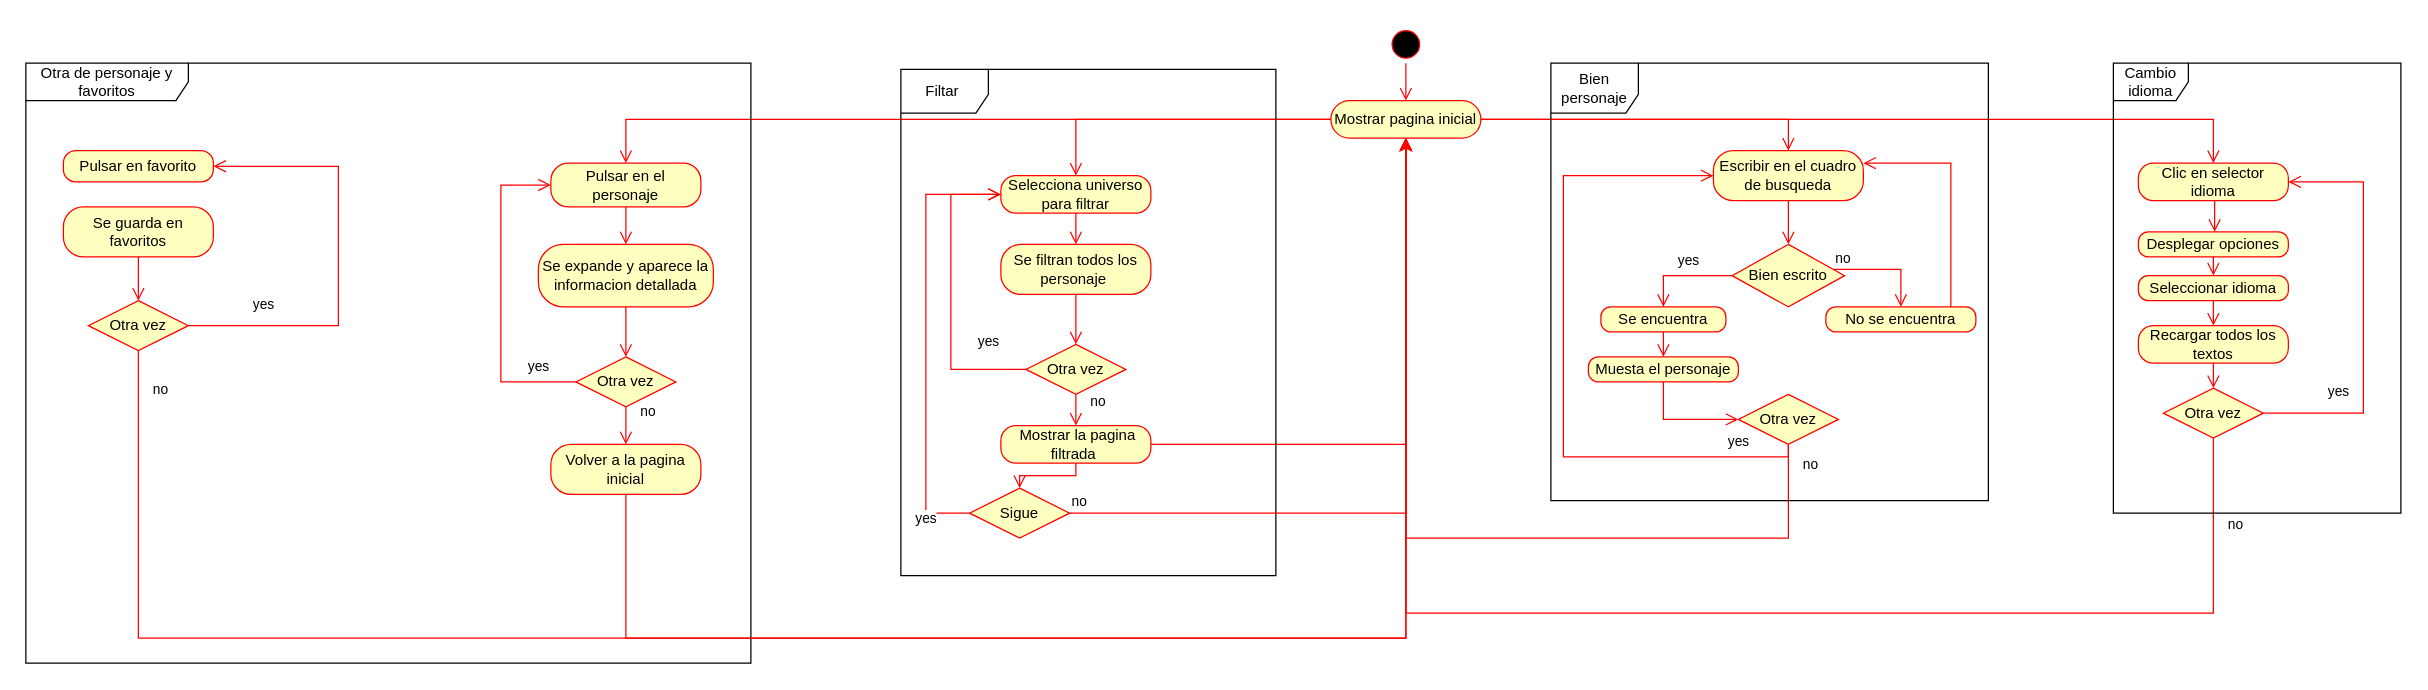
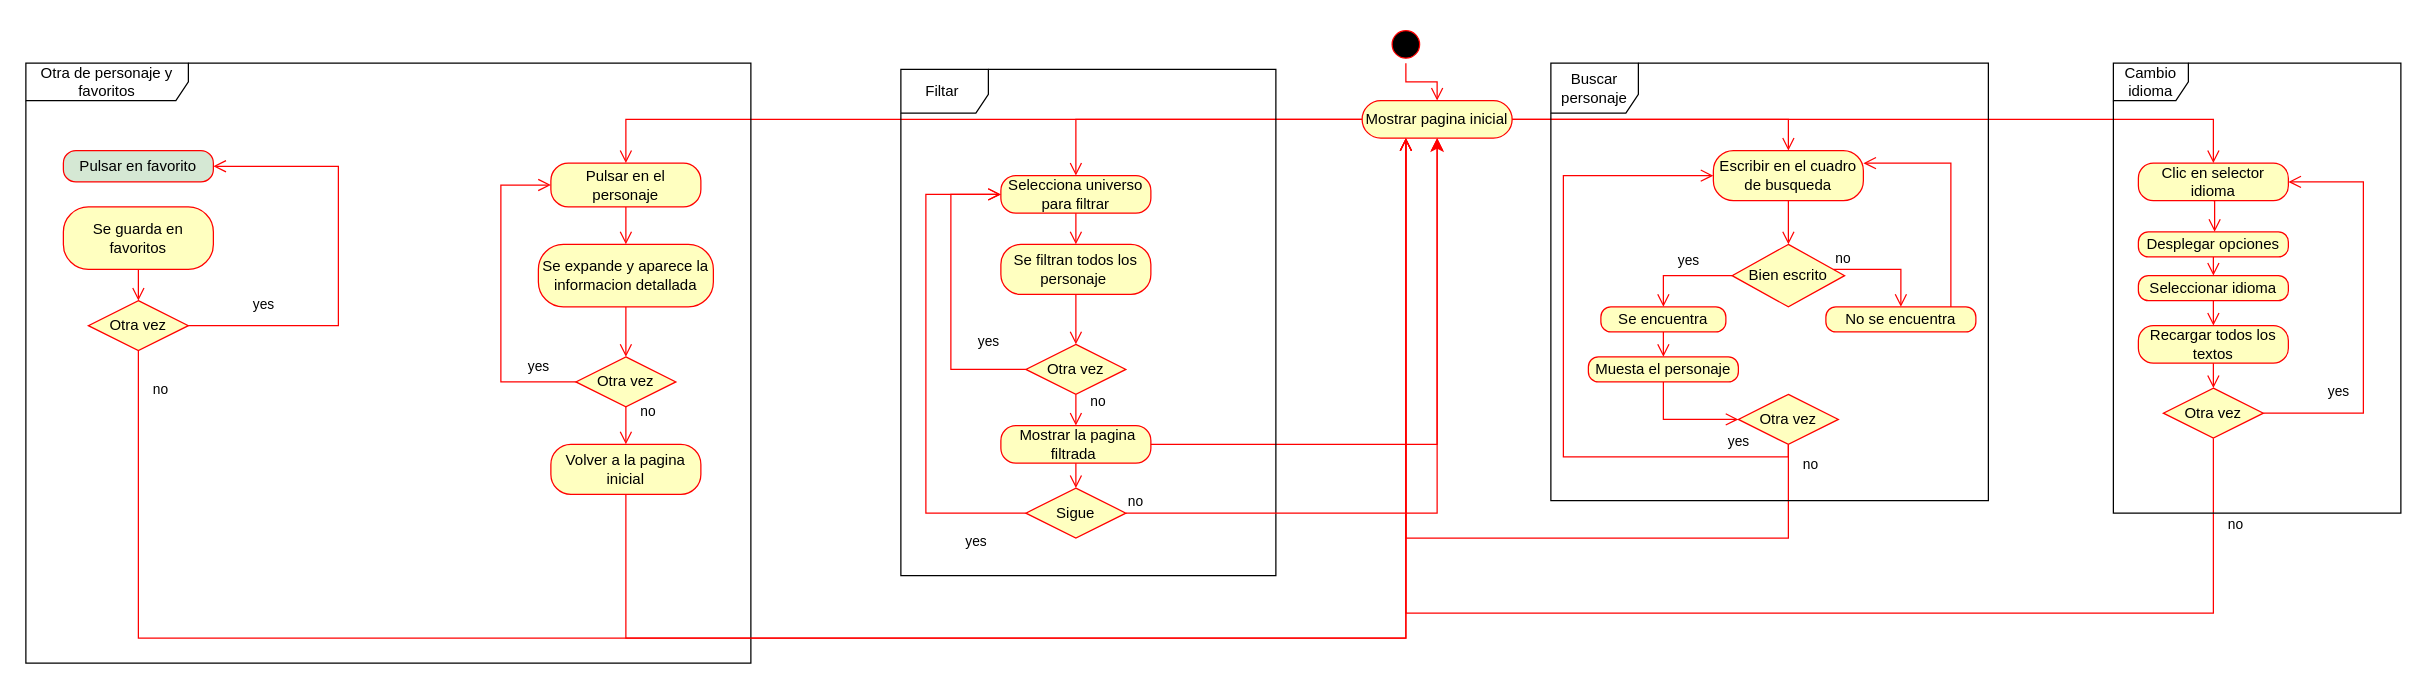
(1594, 88) -> (1594, 88)
(1406, 119) -> (1437, 119)
(138, 166) -> (138, 166)
(138, 232) -> (138, 238)
(1019, 513) -> (1076, 513)
